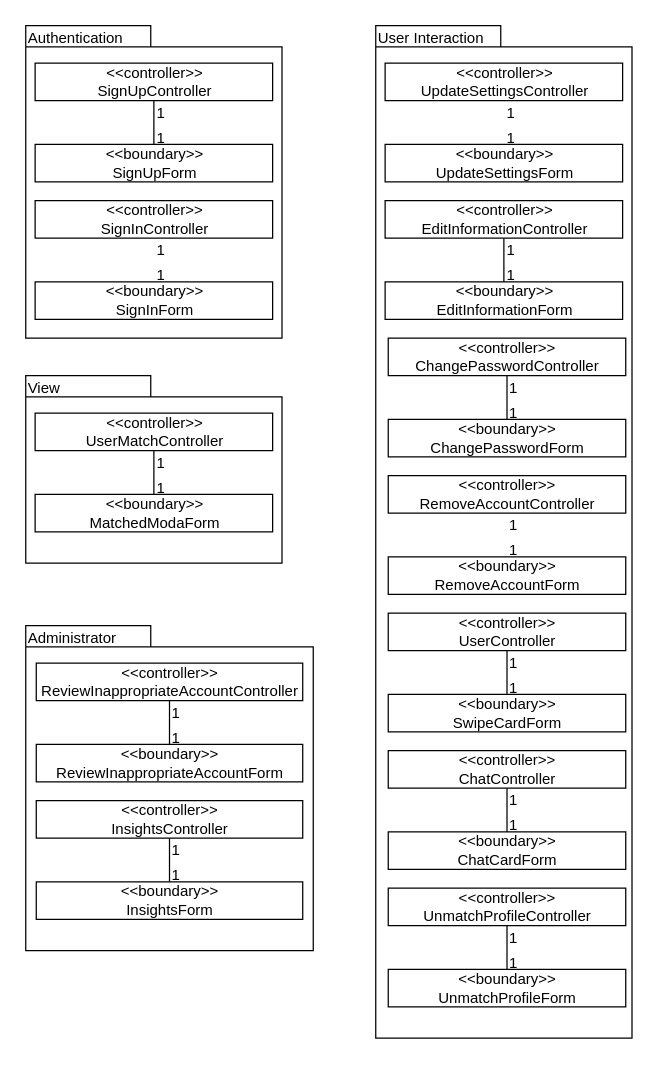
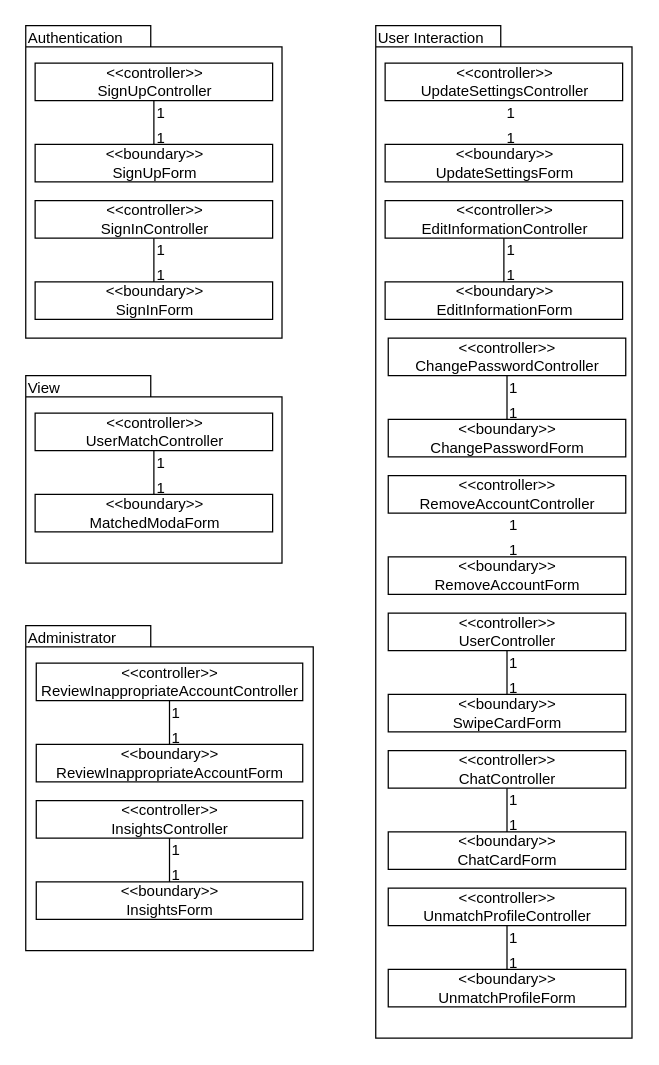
none -> (154, 261)
